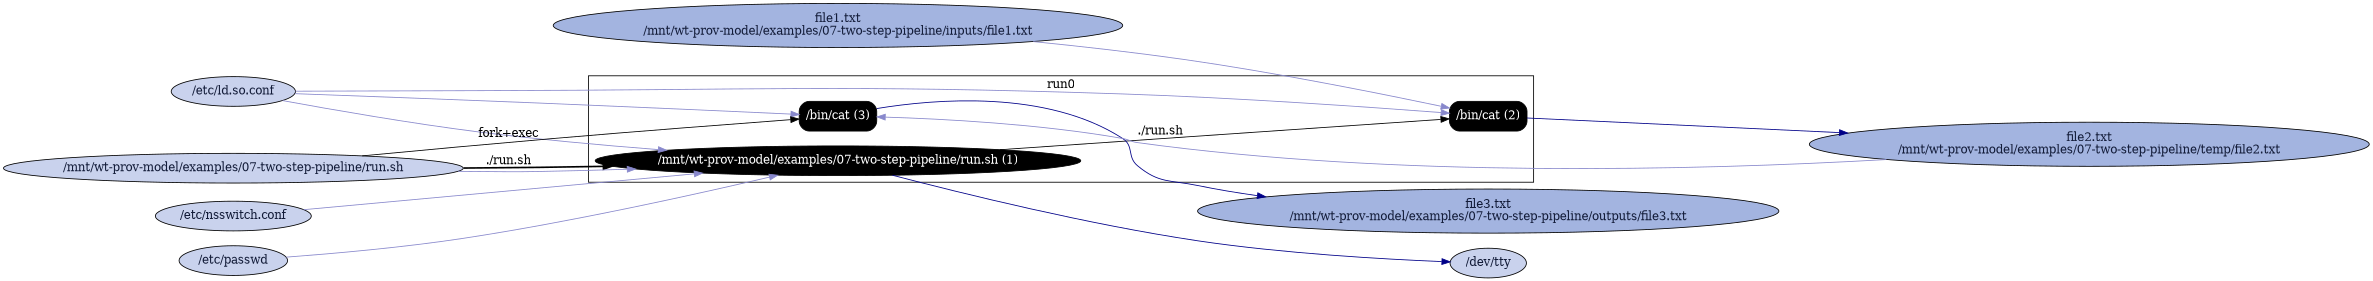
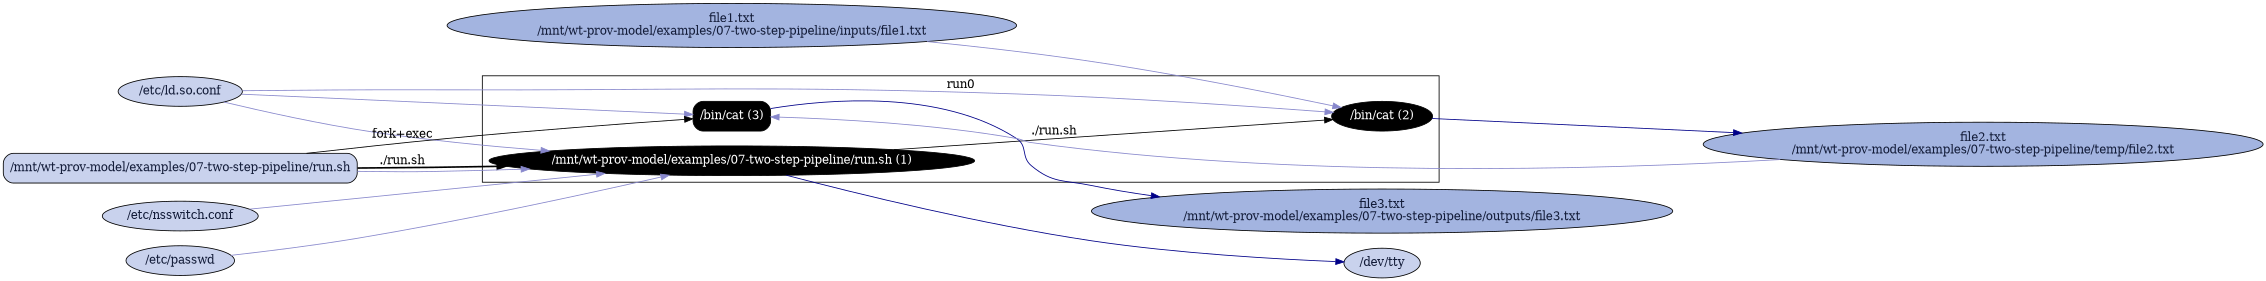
(1488, 116) -> (1382, 116)
(233, 168) -> (180, 168)
